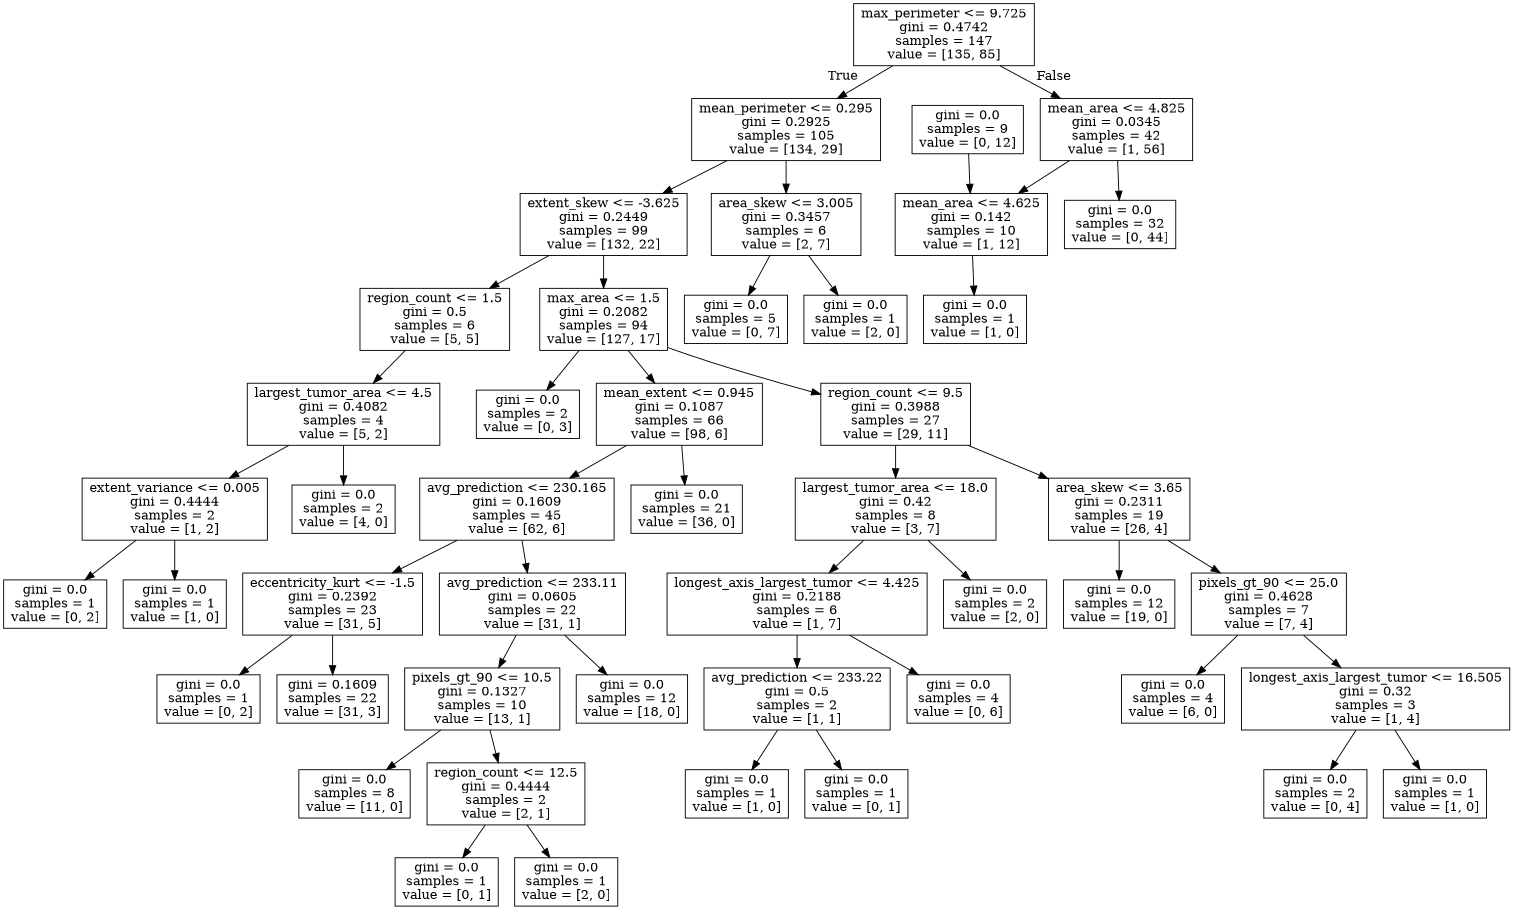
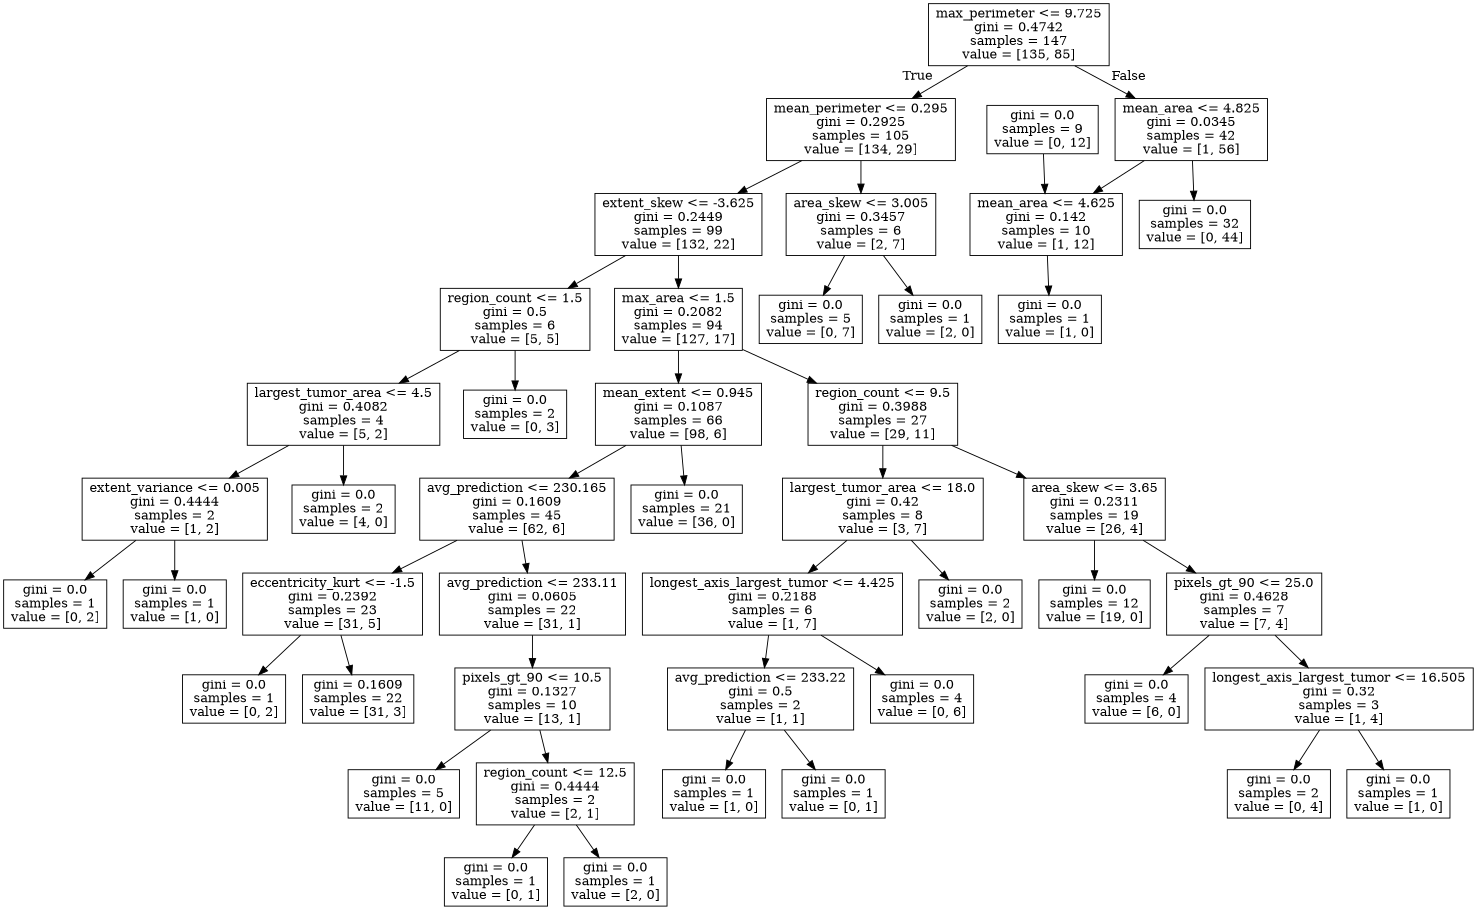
(566, 367) -> (515, 366)
(632, 699) -> none
(355, 794) -> (404, 794)
